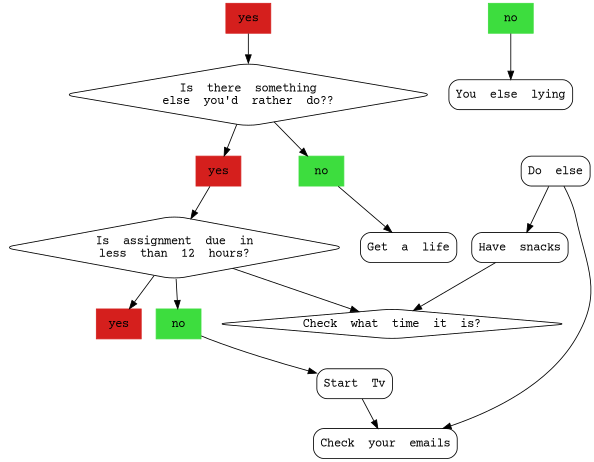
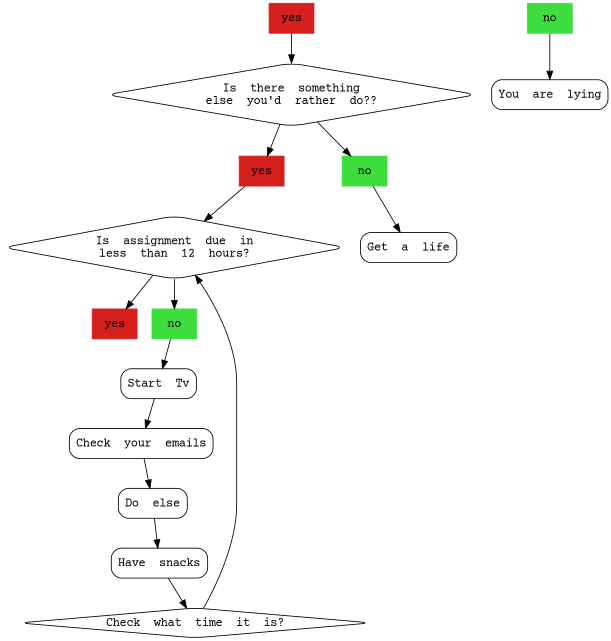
(511, 95) -> (550, 95)
(292, 289) -> (237, 445)
(577, 337) -> (146, 469)
